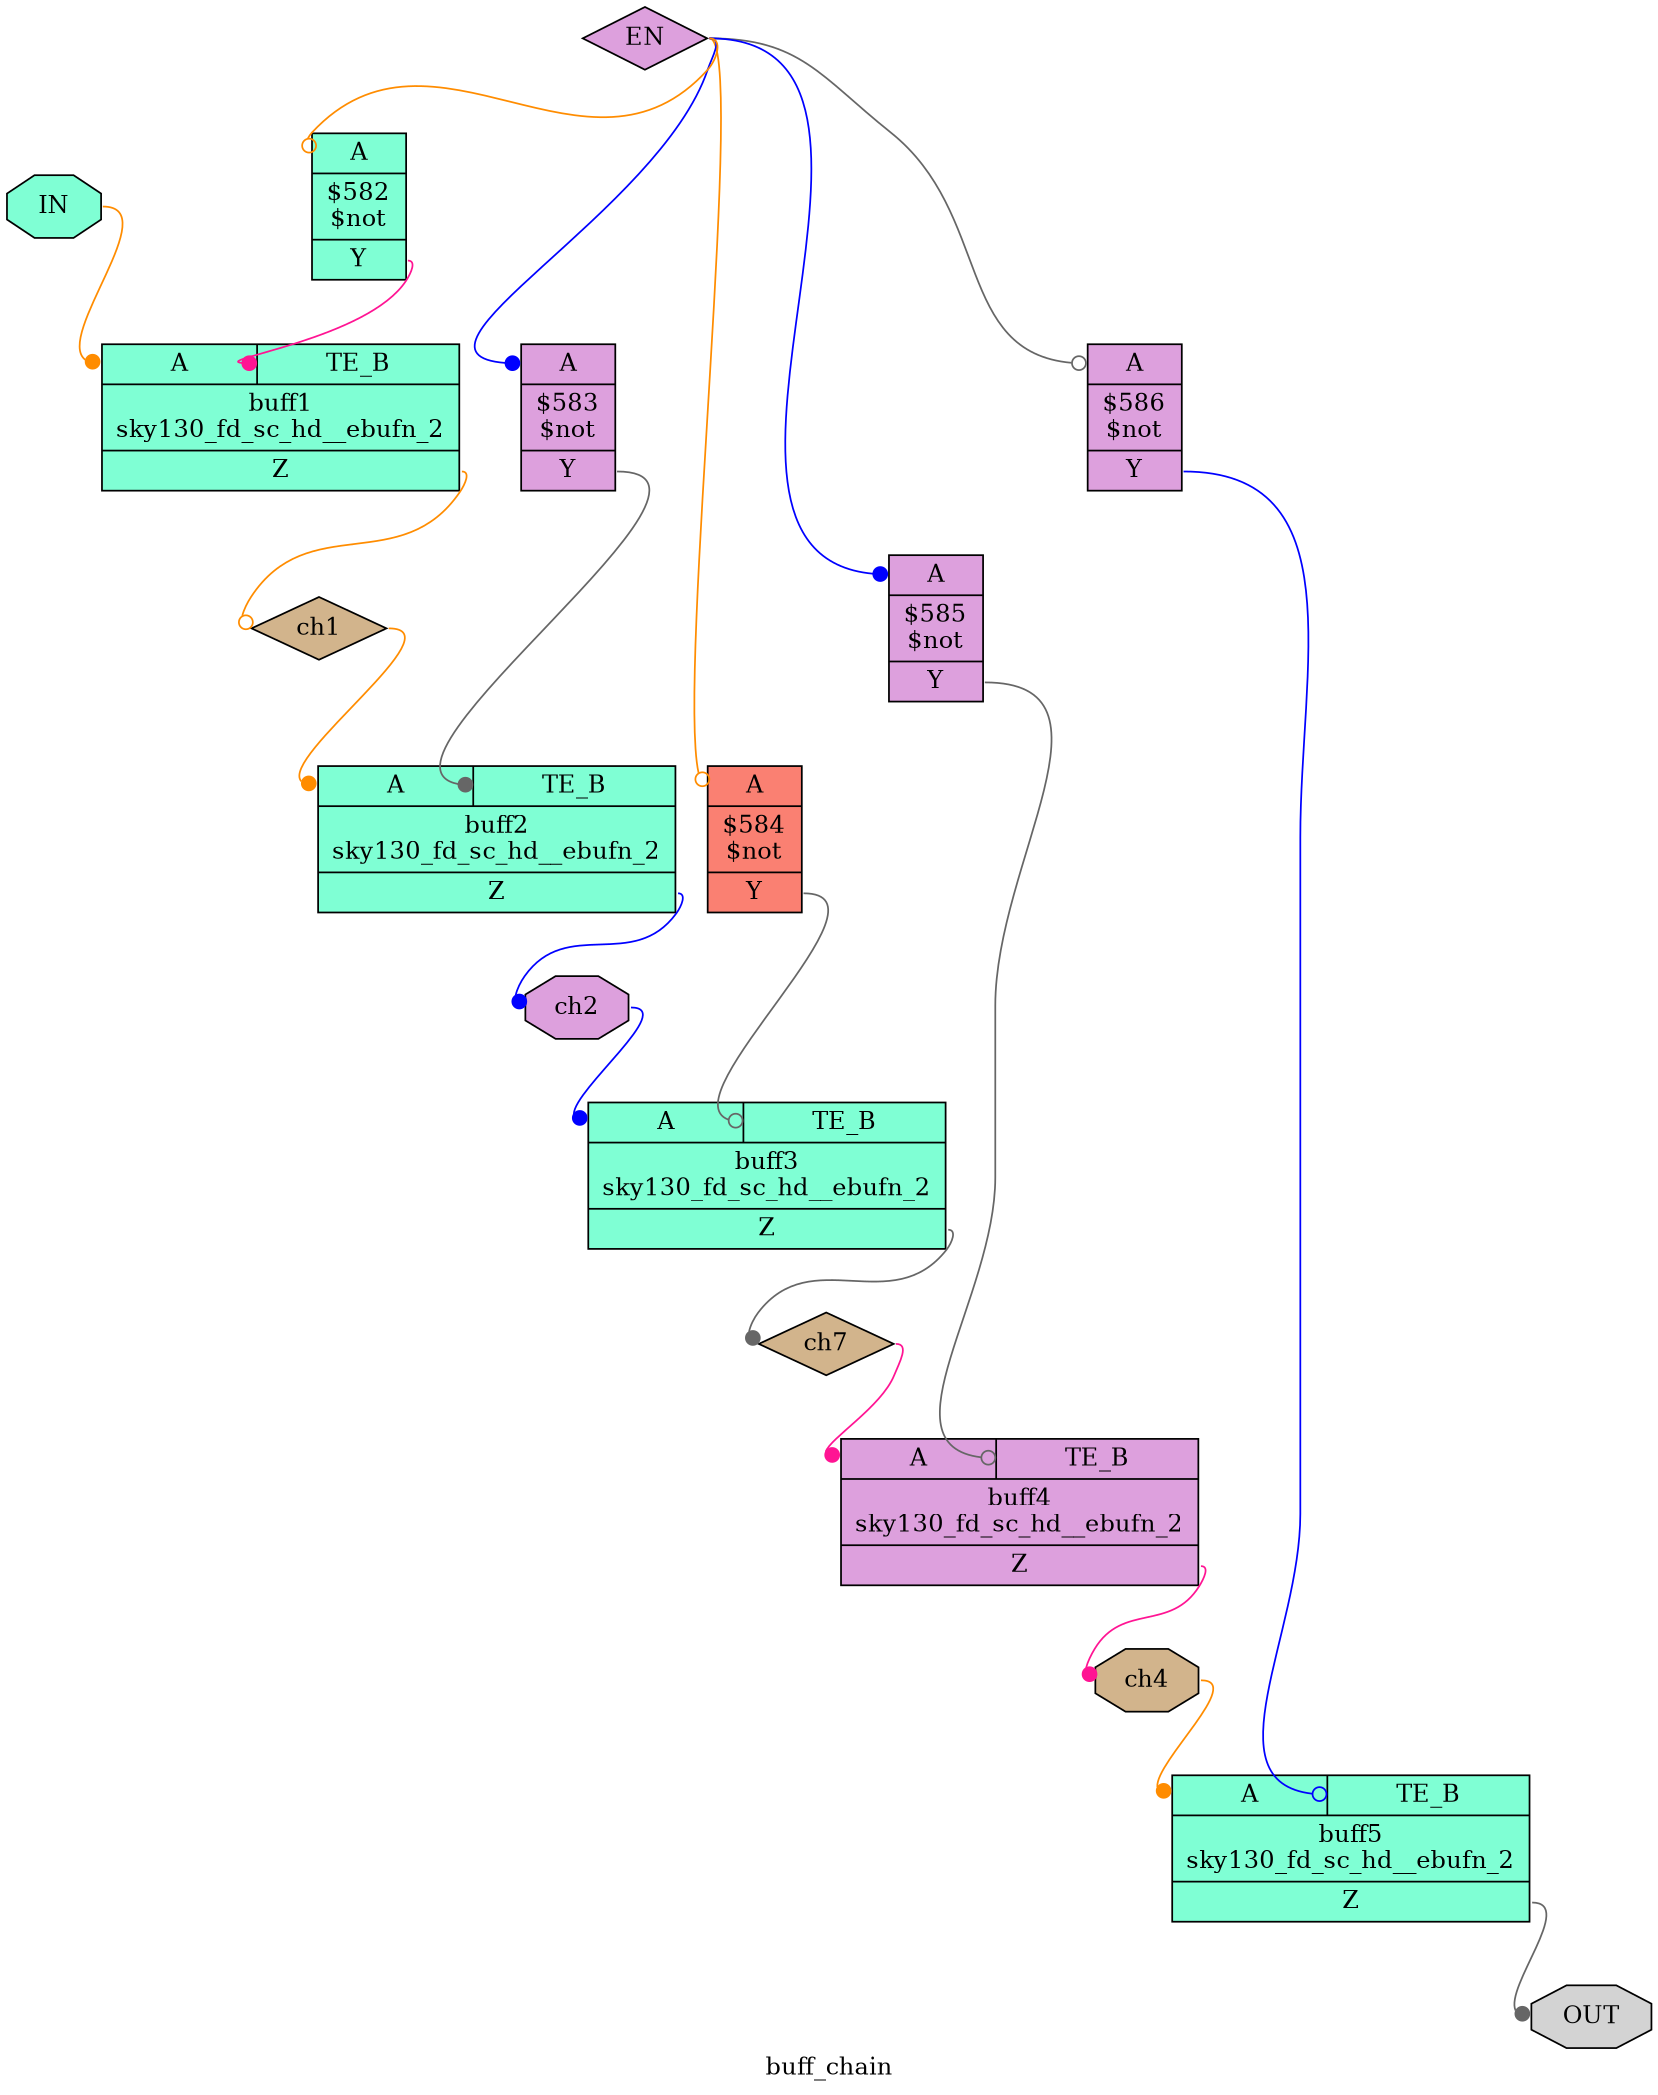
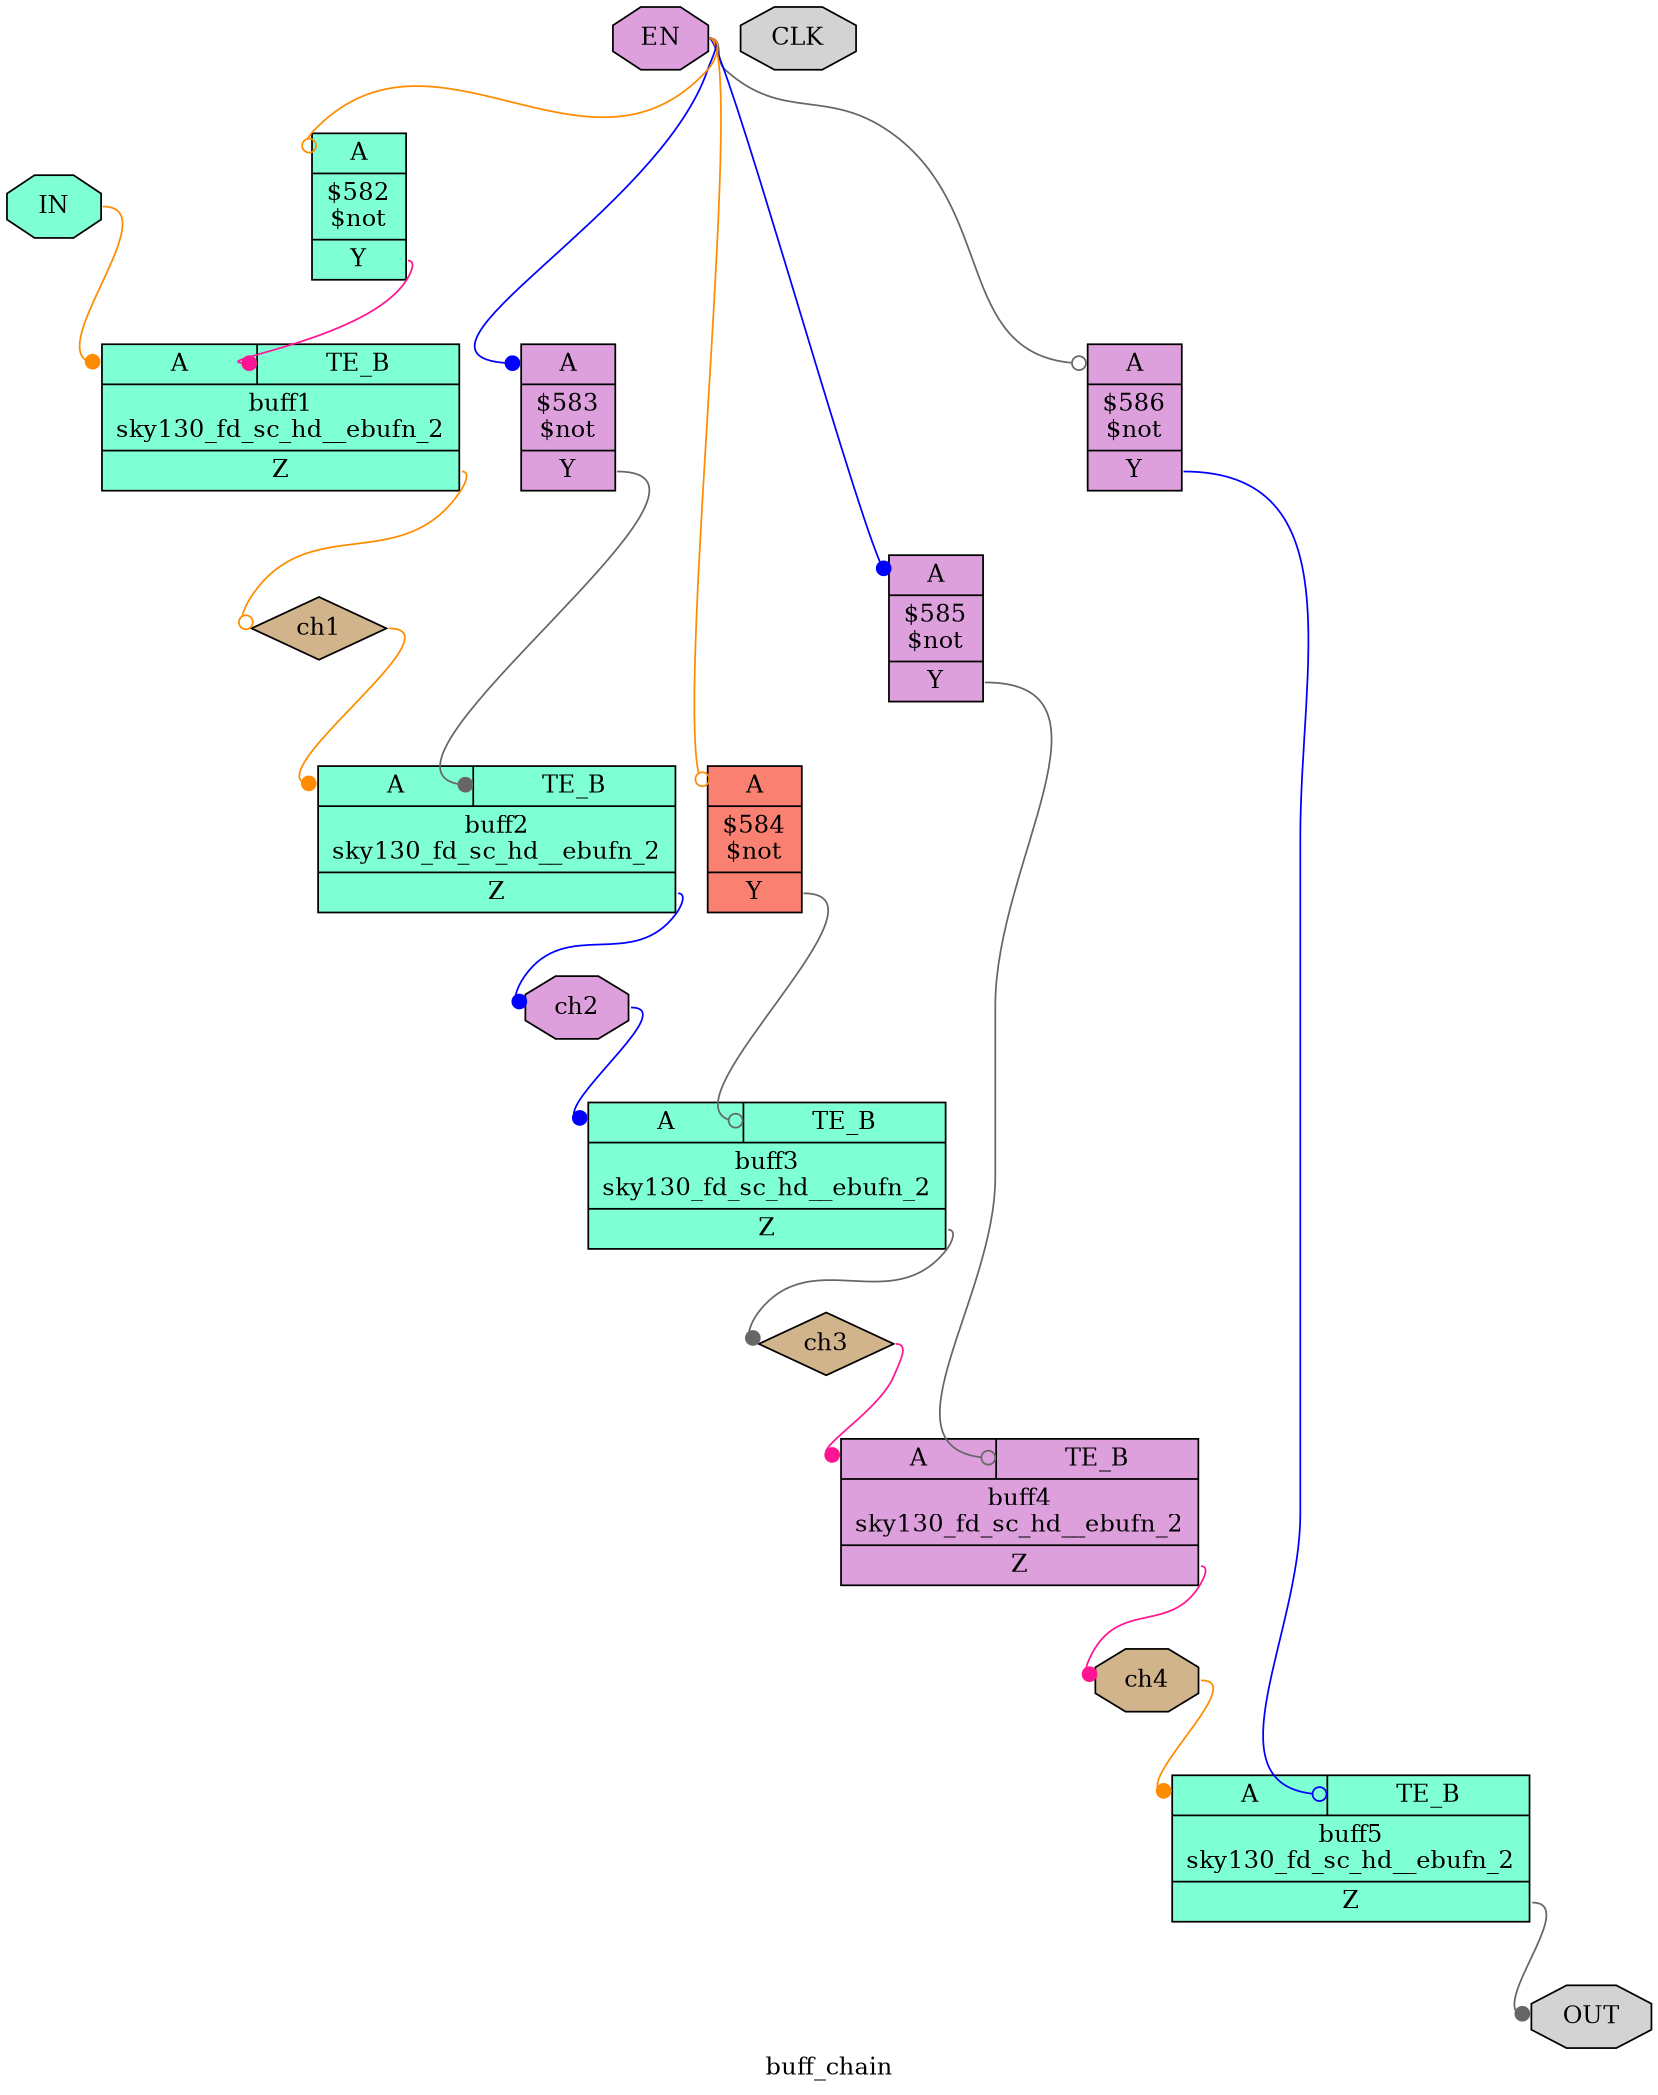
(645, 38) -> (661, 38)
none -> (798, 38)
(826, 1344) -> (826, 1344)
